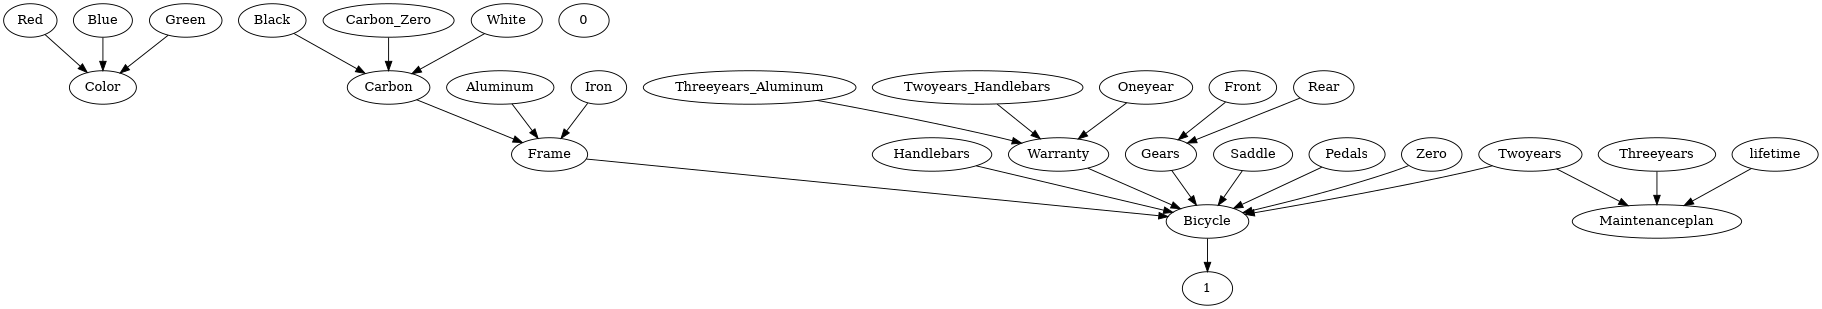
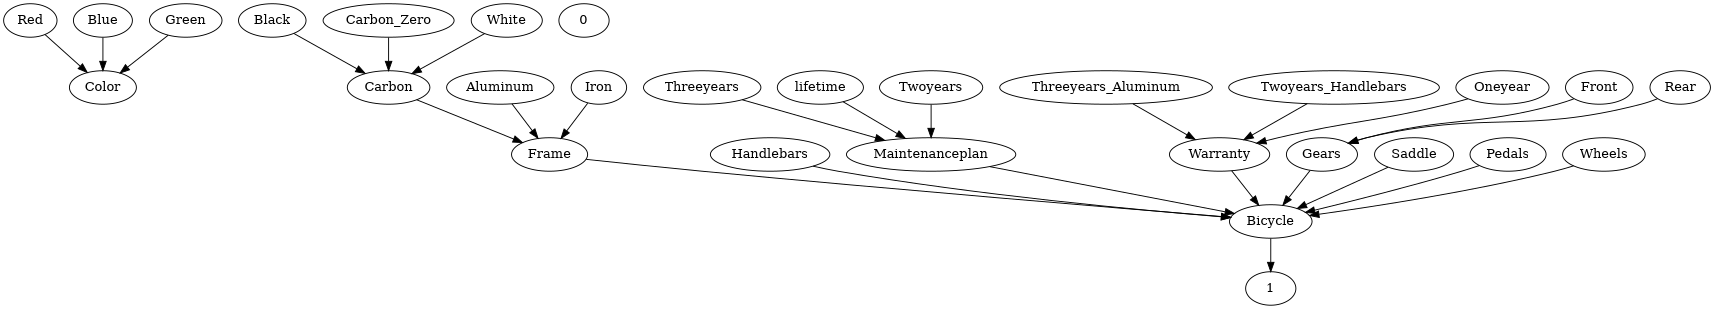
(1432, 154) -> (1604, 154)
(1374, 191) -> (1107, 189)
